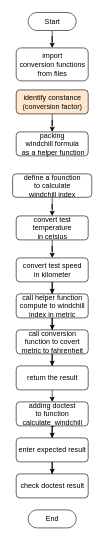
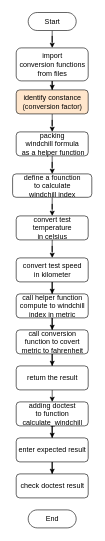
none -> (52, 88)
none -> (52, 165)
